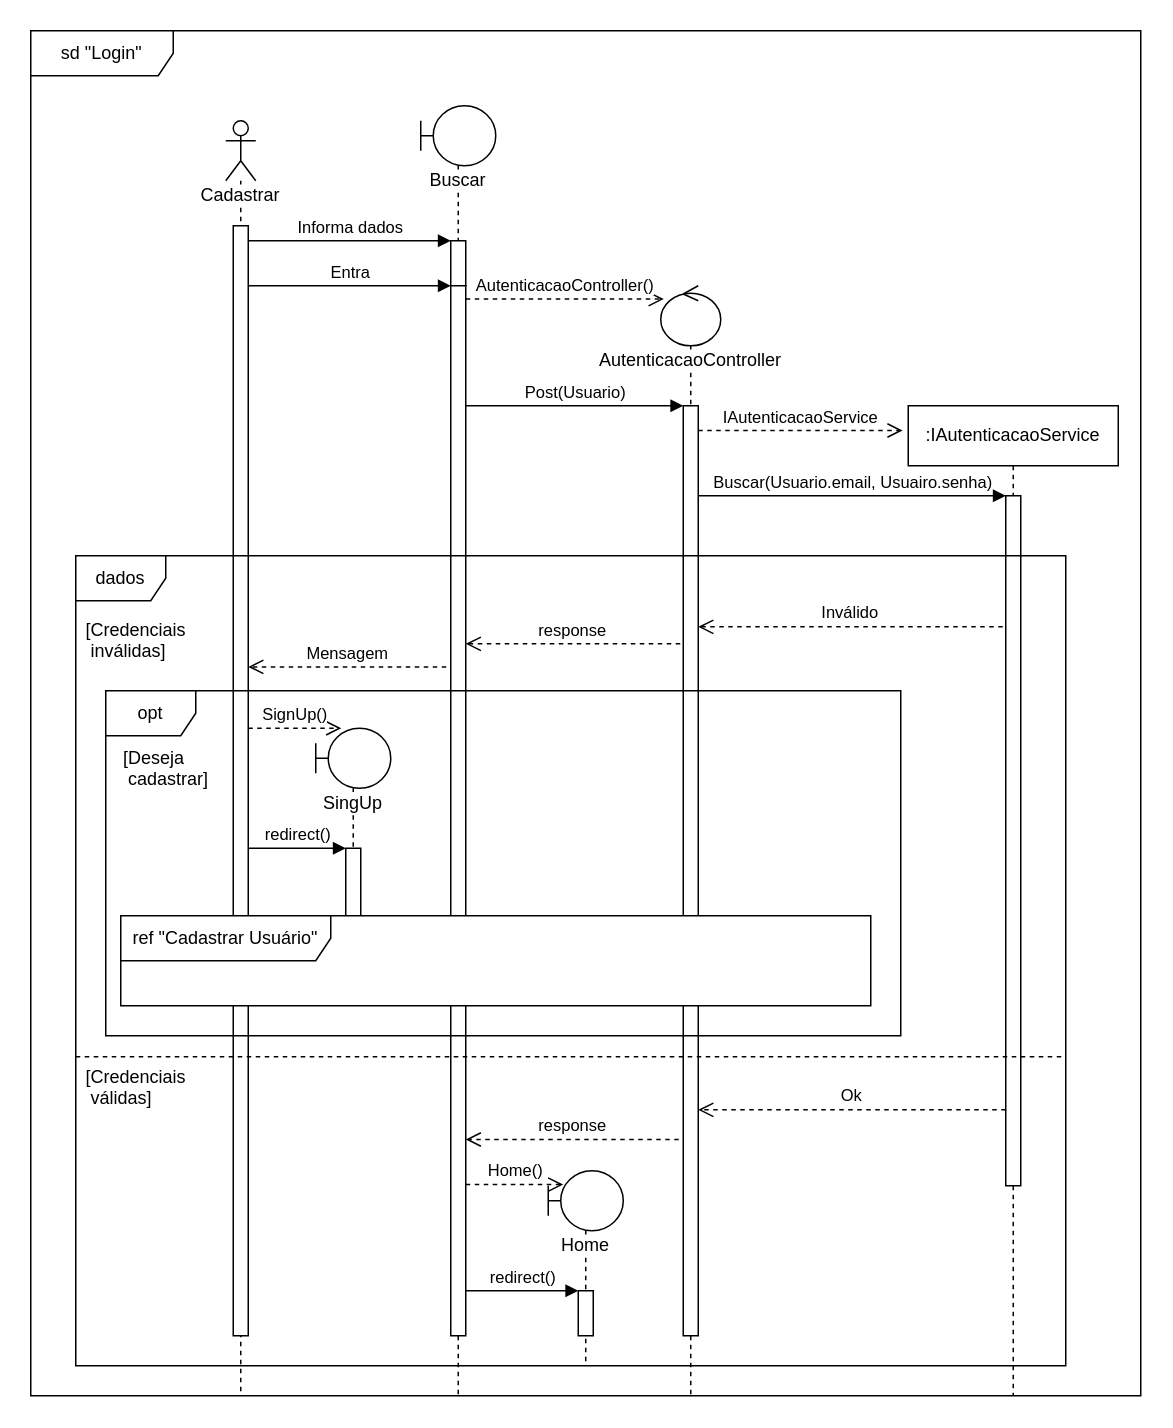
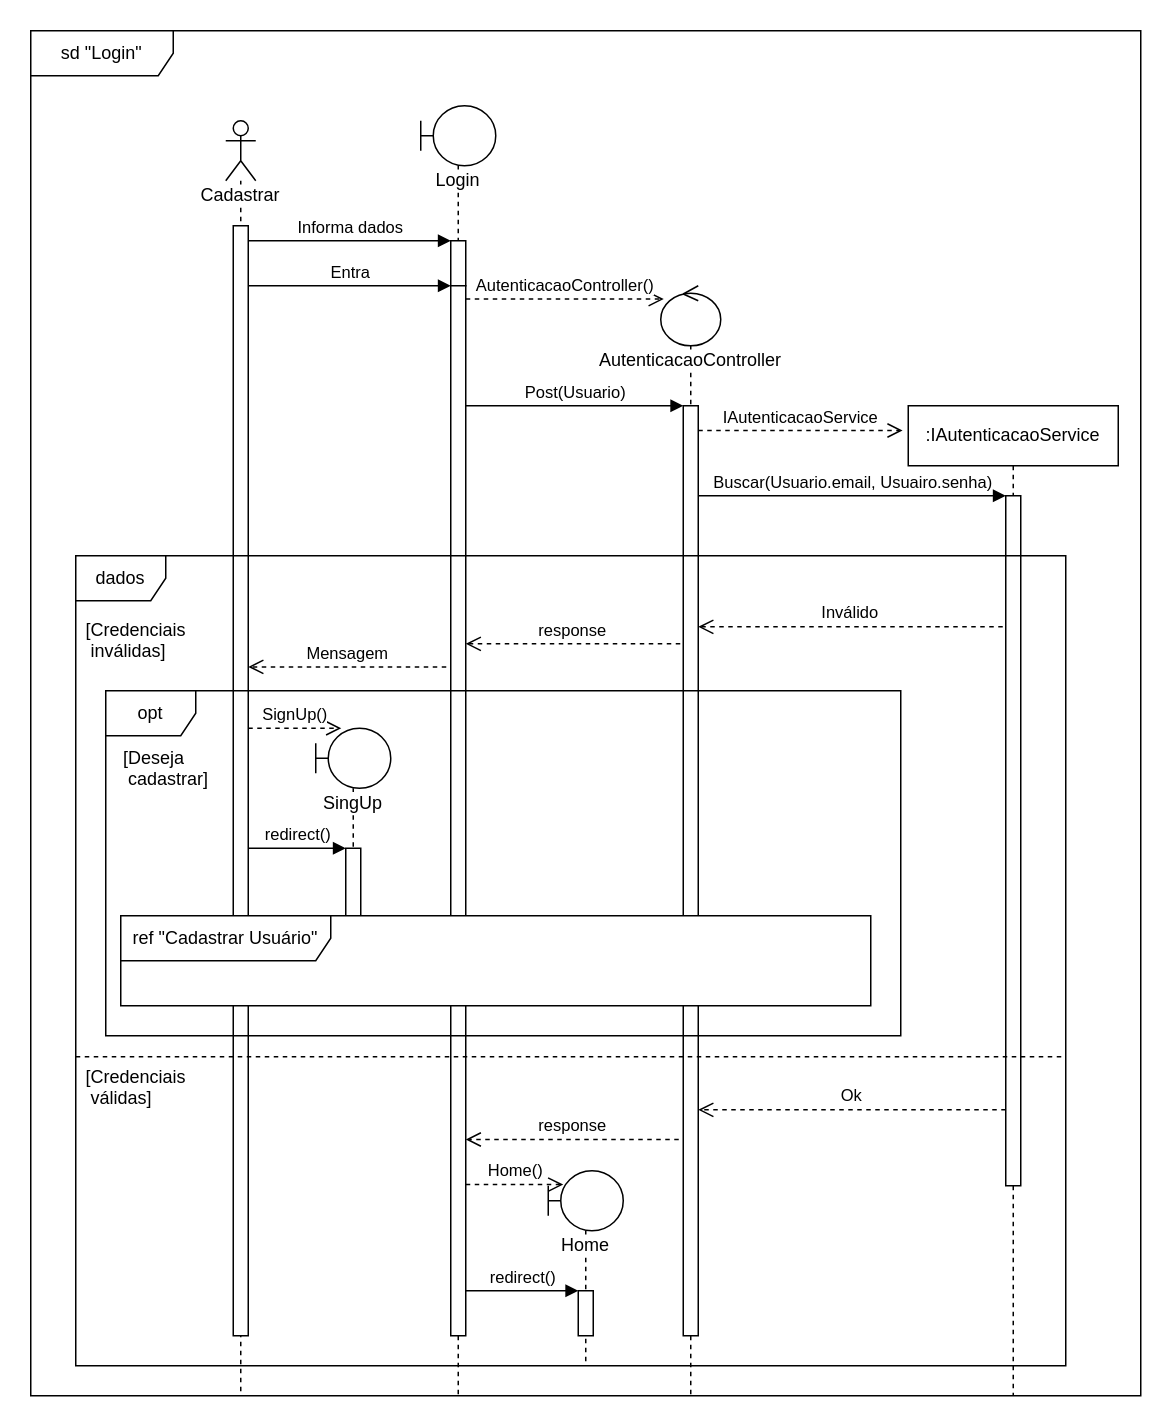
(458, 181) -> (458, 181)
